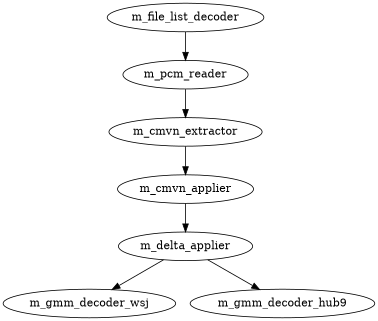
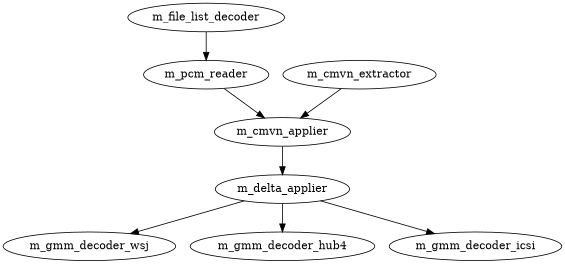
(186, 99) -> (241, 101)
none -> (476, 246)
(282, 303) -> (282, 246)
